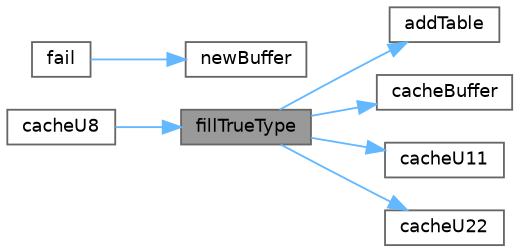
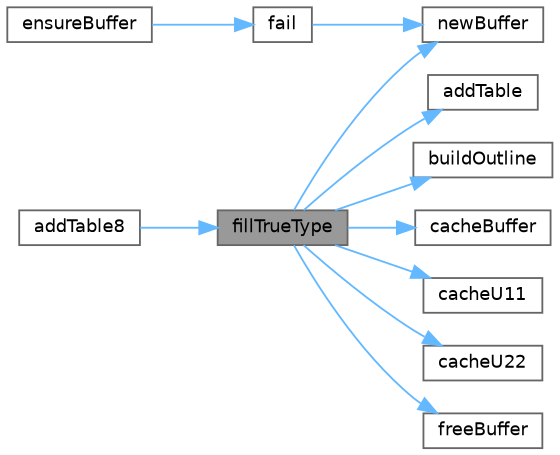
none -> (80, 25)
none -> (350, 125)
(61, 127) -> (80, 228)
none -> (483, 160)
none -> (483, 431)
